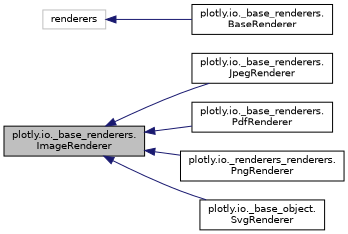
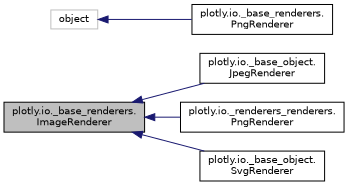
(74, 19) -> (74, 19)
(262, 19) -> (262, 19)
(262, 68) -> (262, 68)
(262, 117) -> none
